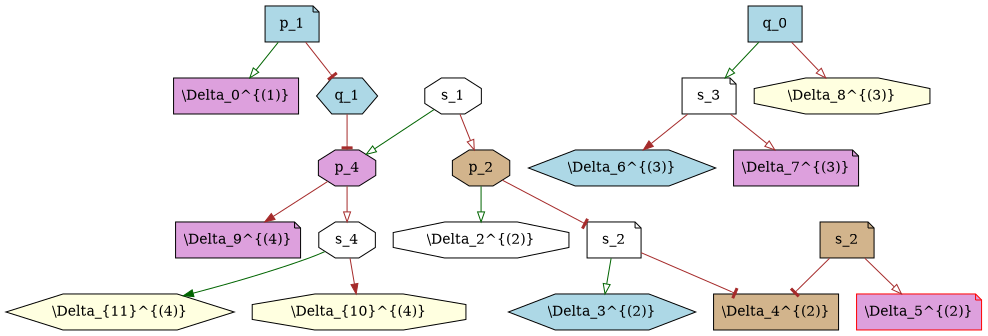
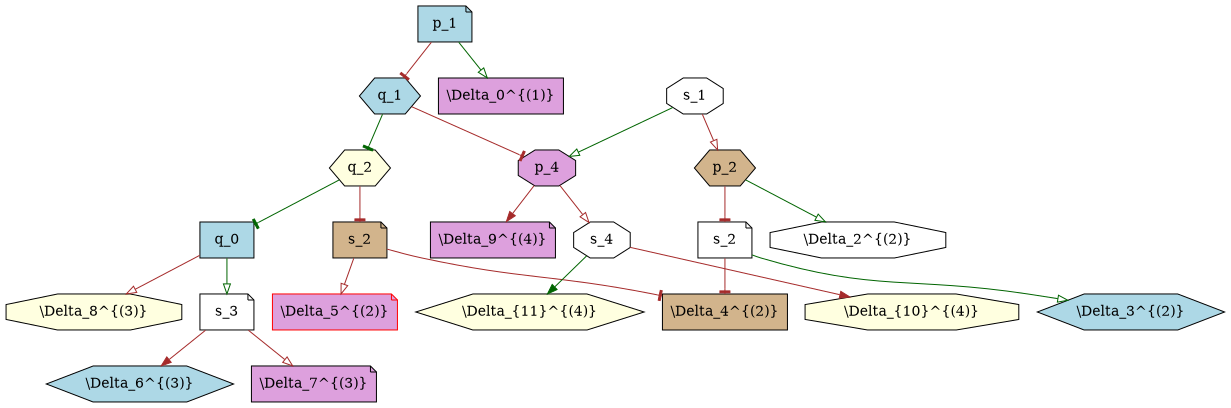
none -> (360, 168)
(481, 168) -> (725, 168)
